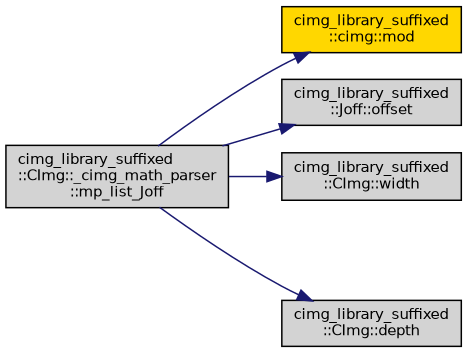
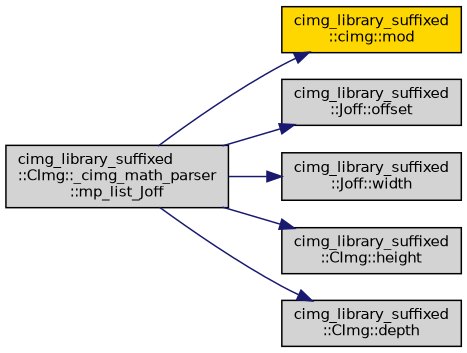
(372, 177) -> (372, 177)
none -> (372, 251)
